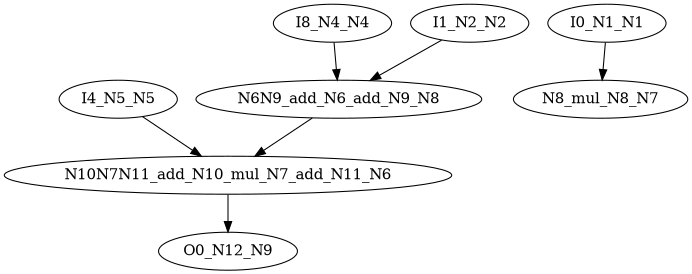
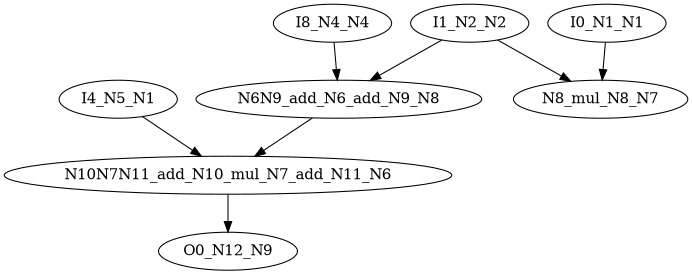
none -> (530, 58)
(118, 99) -> (118, 99)
